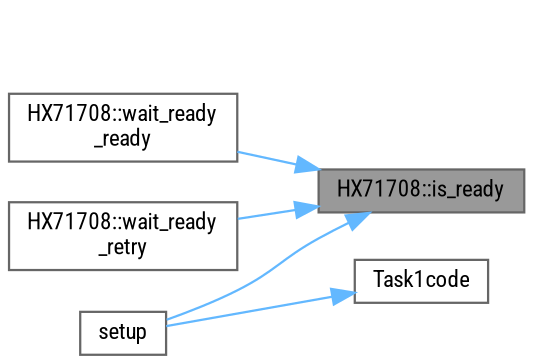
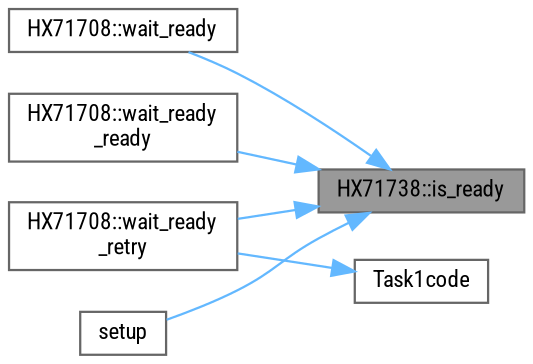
none -> (123, 31)
(421, 191) -> (421, 191)
(249, 311) -> (304, 264)
